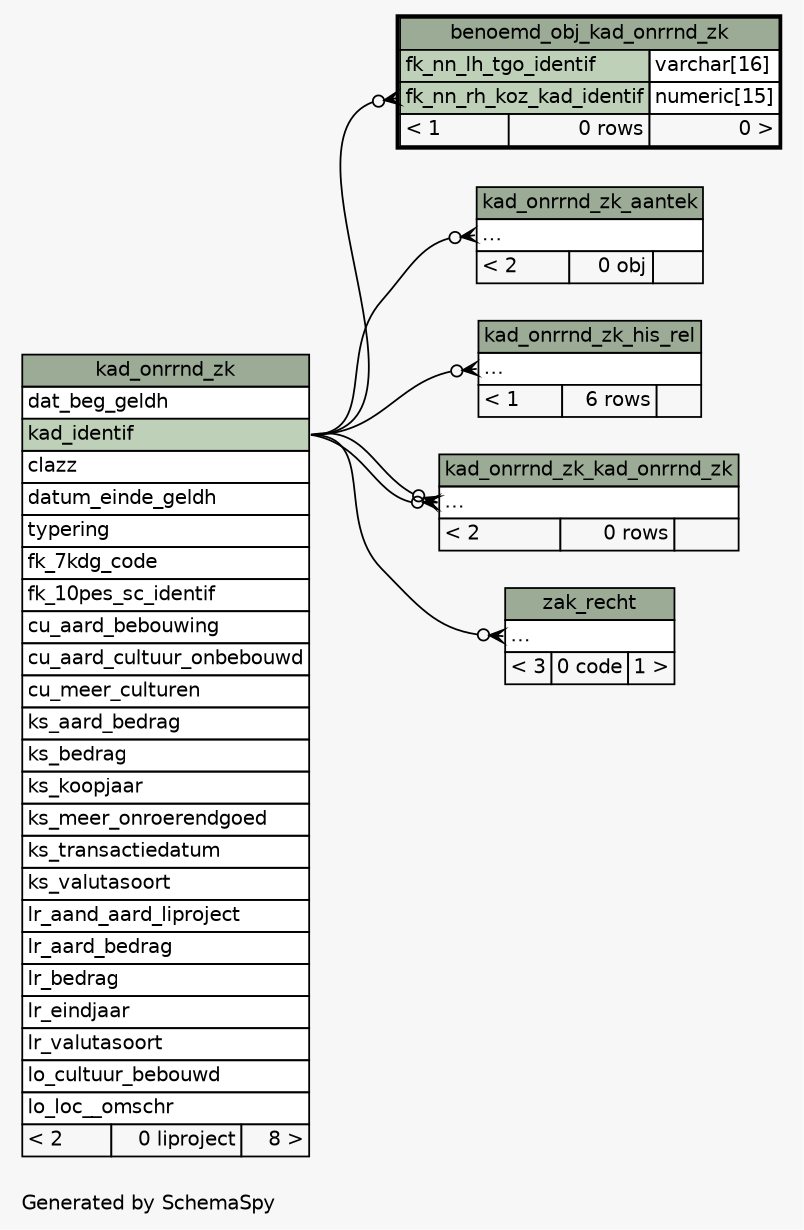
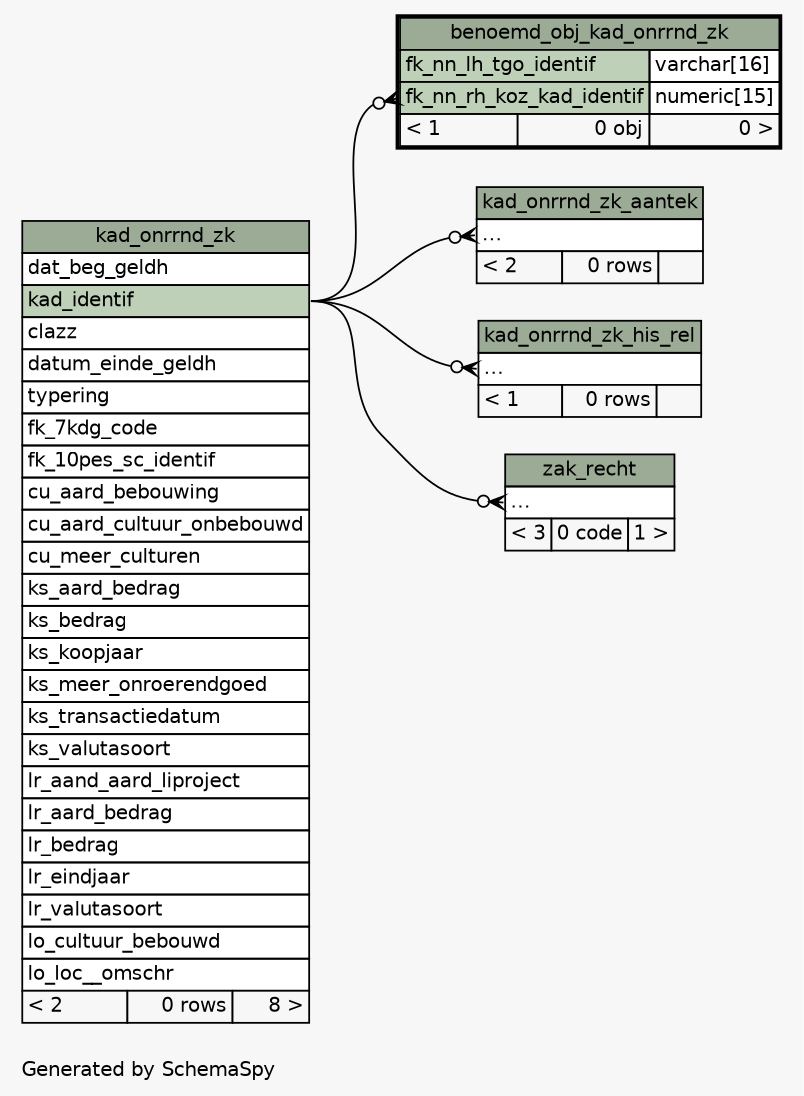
(611, 129) -> (619, 129)
(623, 266) -> (620, 266)
(618, 400) -> (618, 400)
(589, 503) -> none
(187, 1140) -> (194, 1006)
